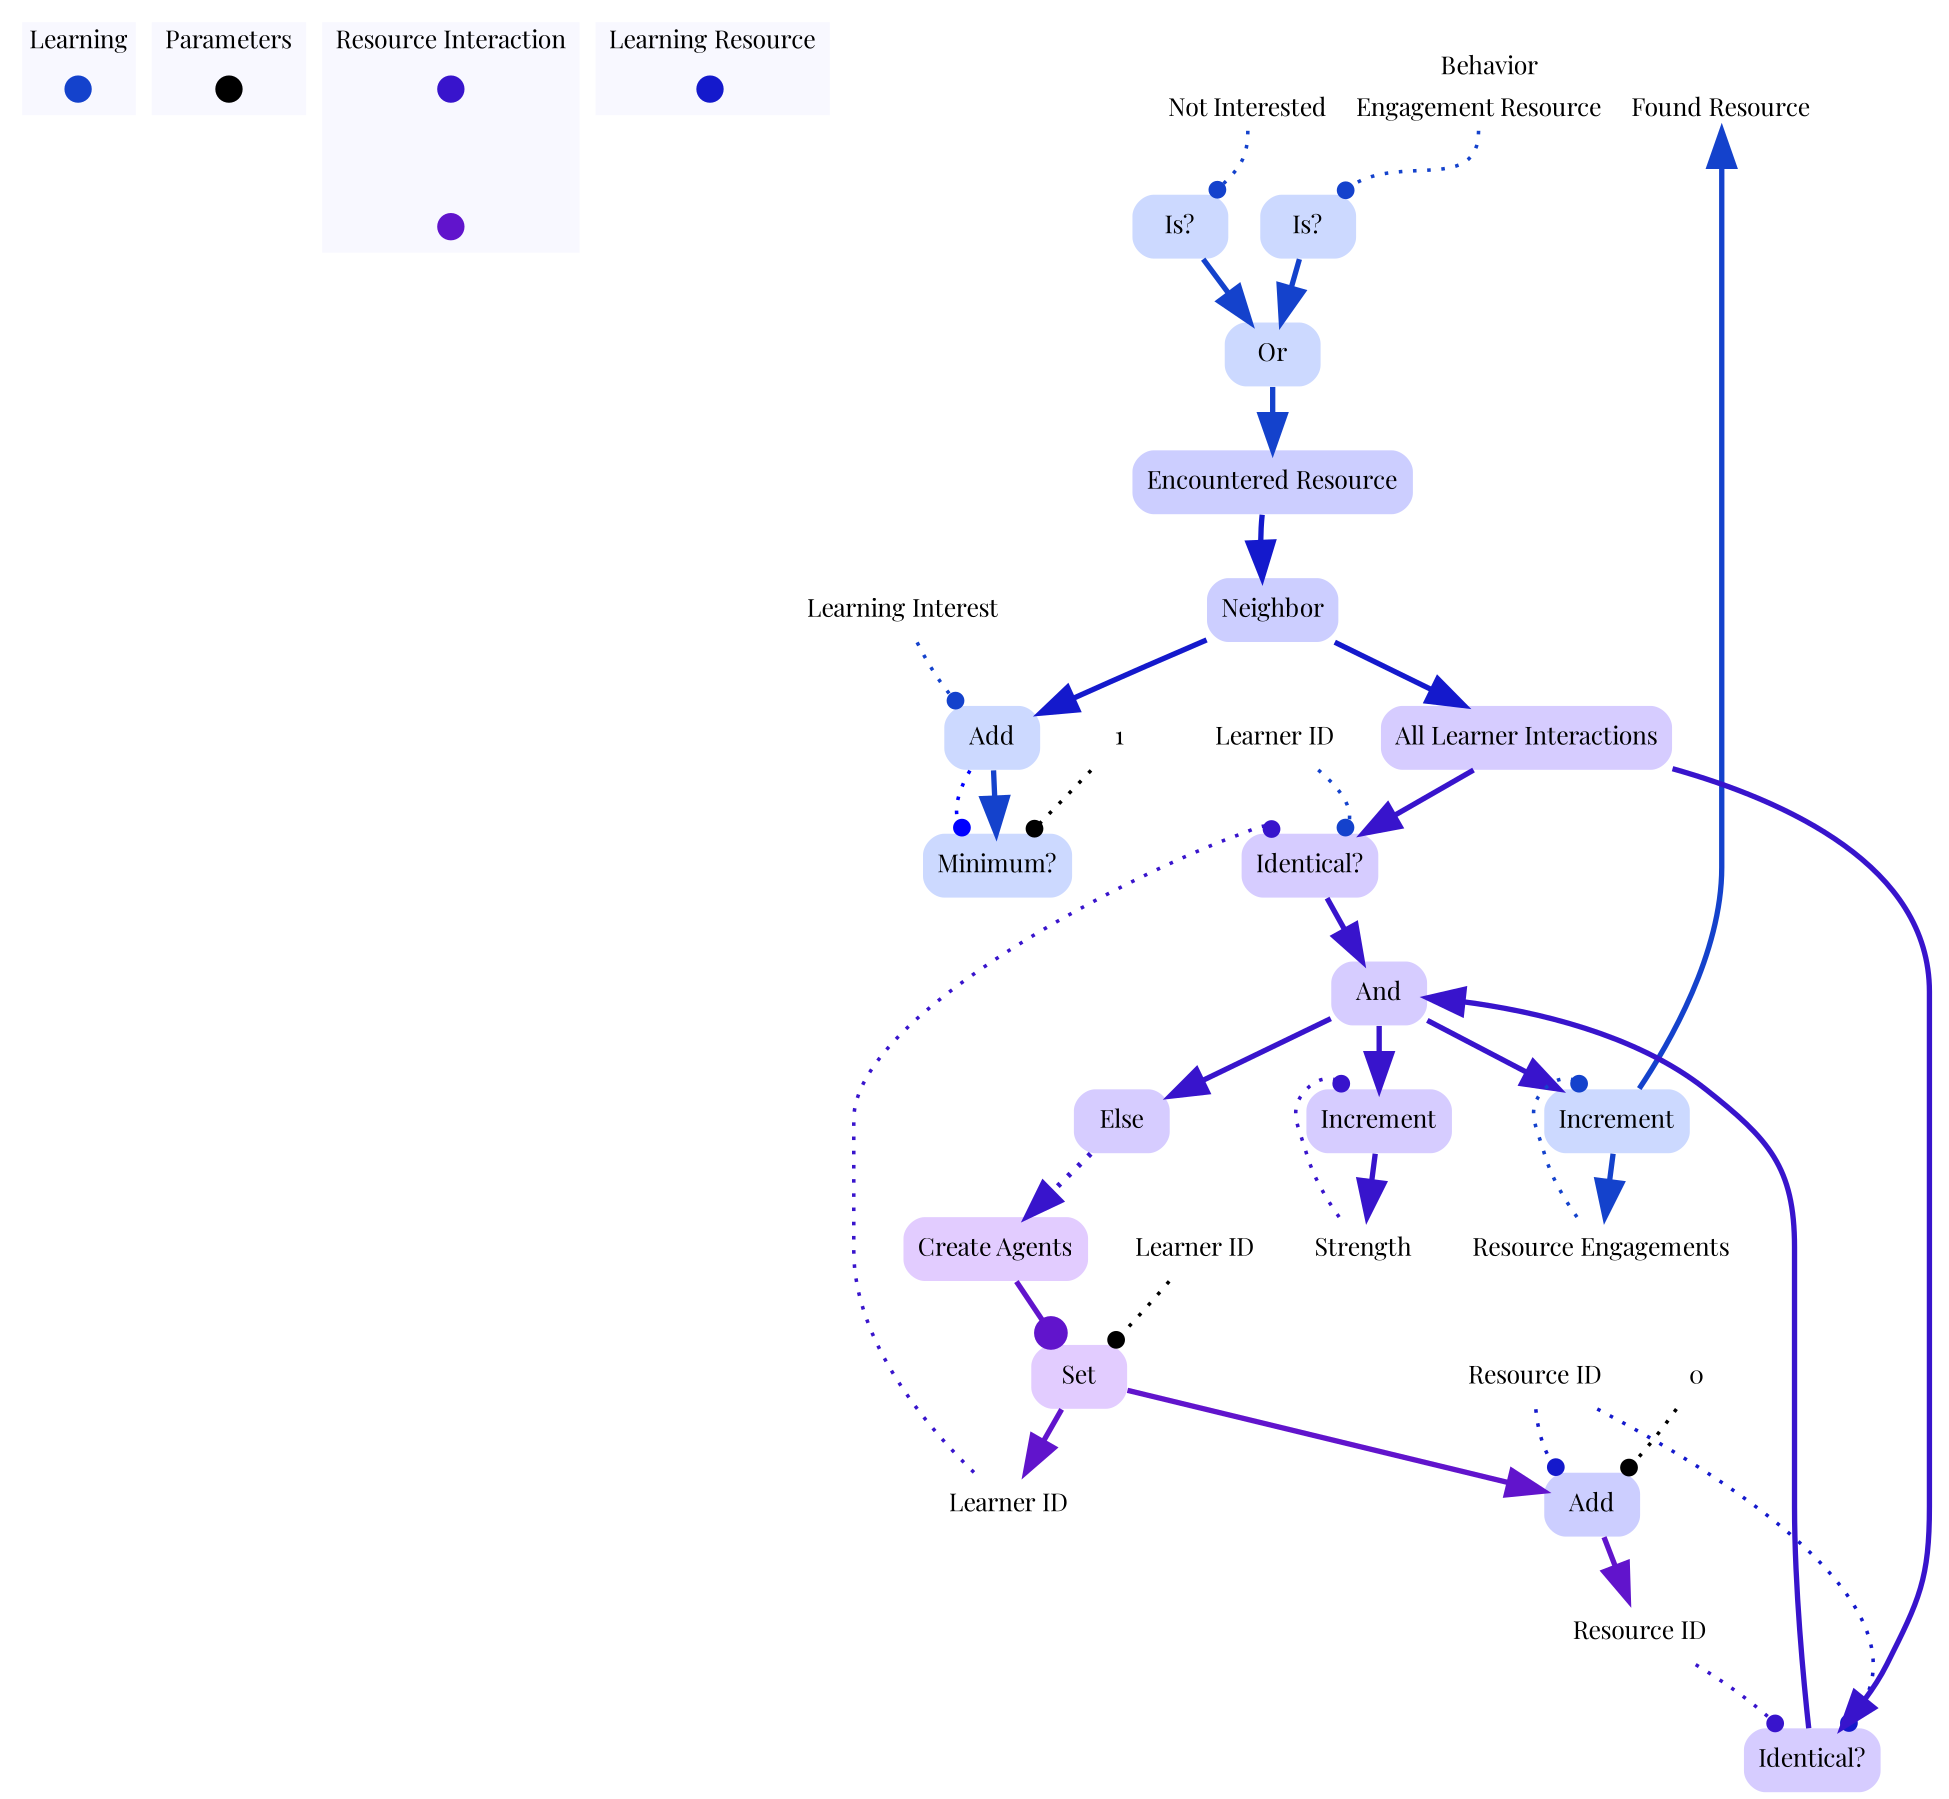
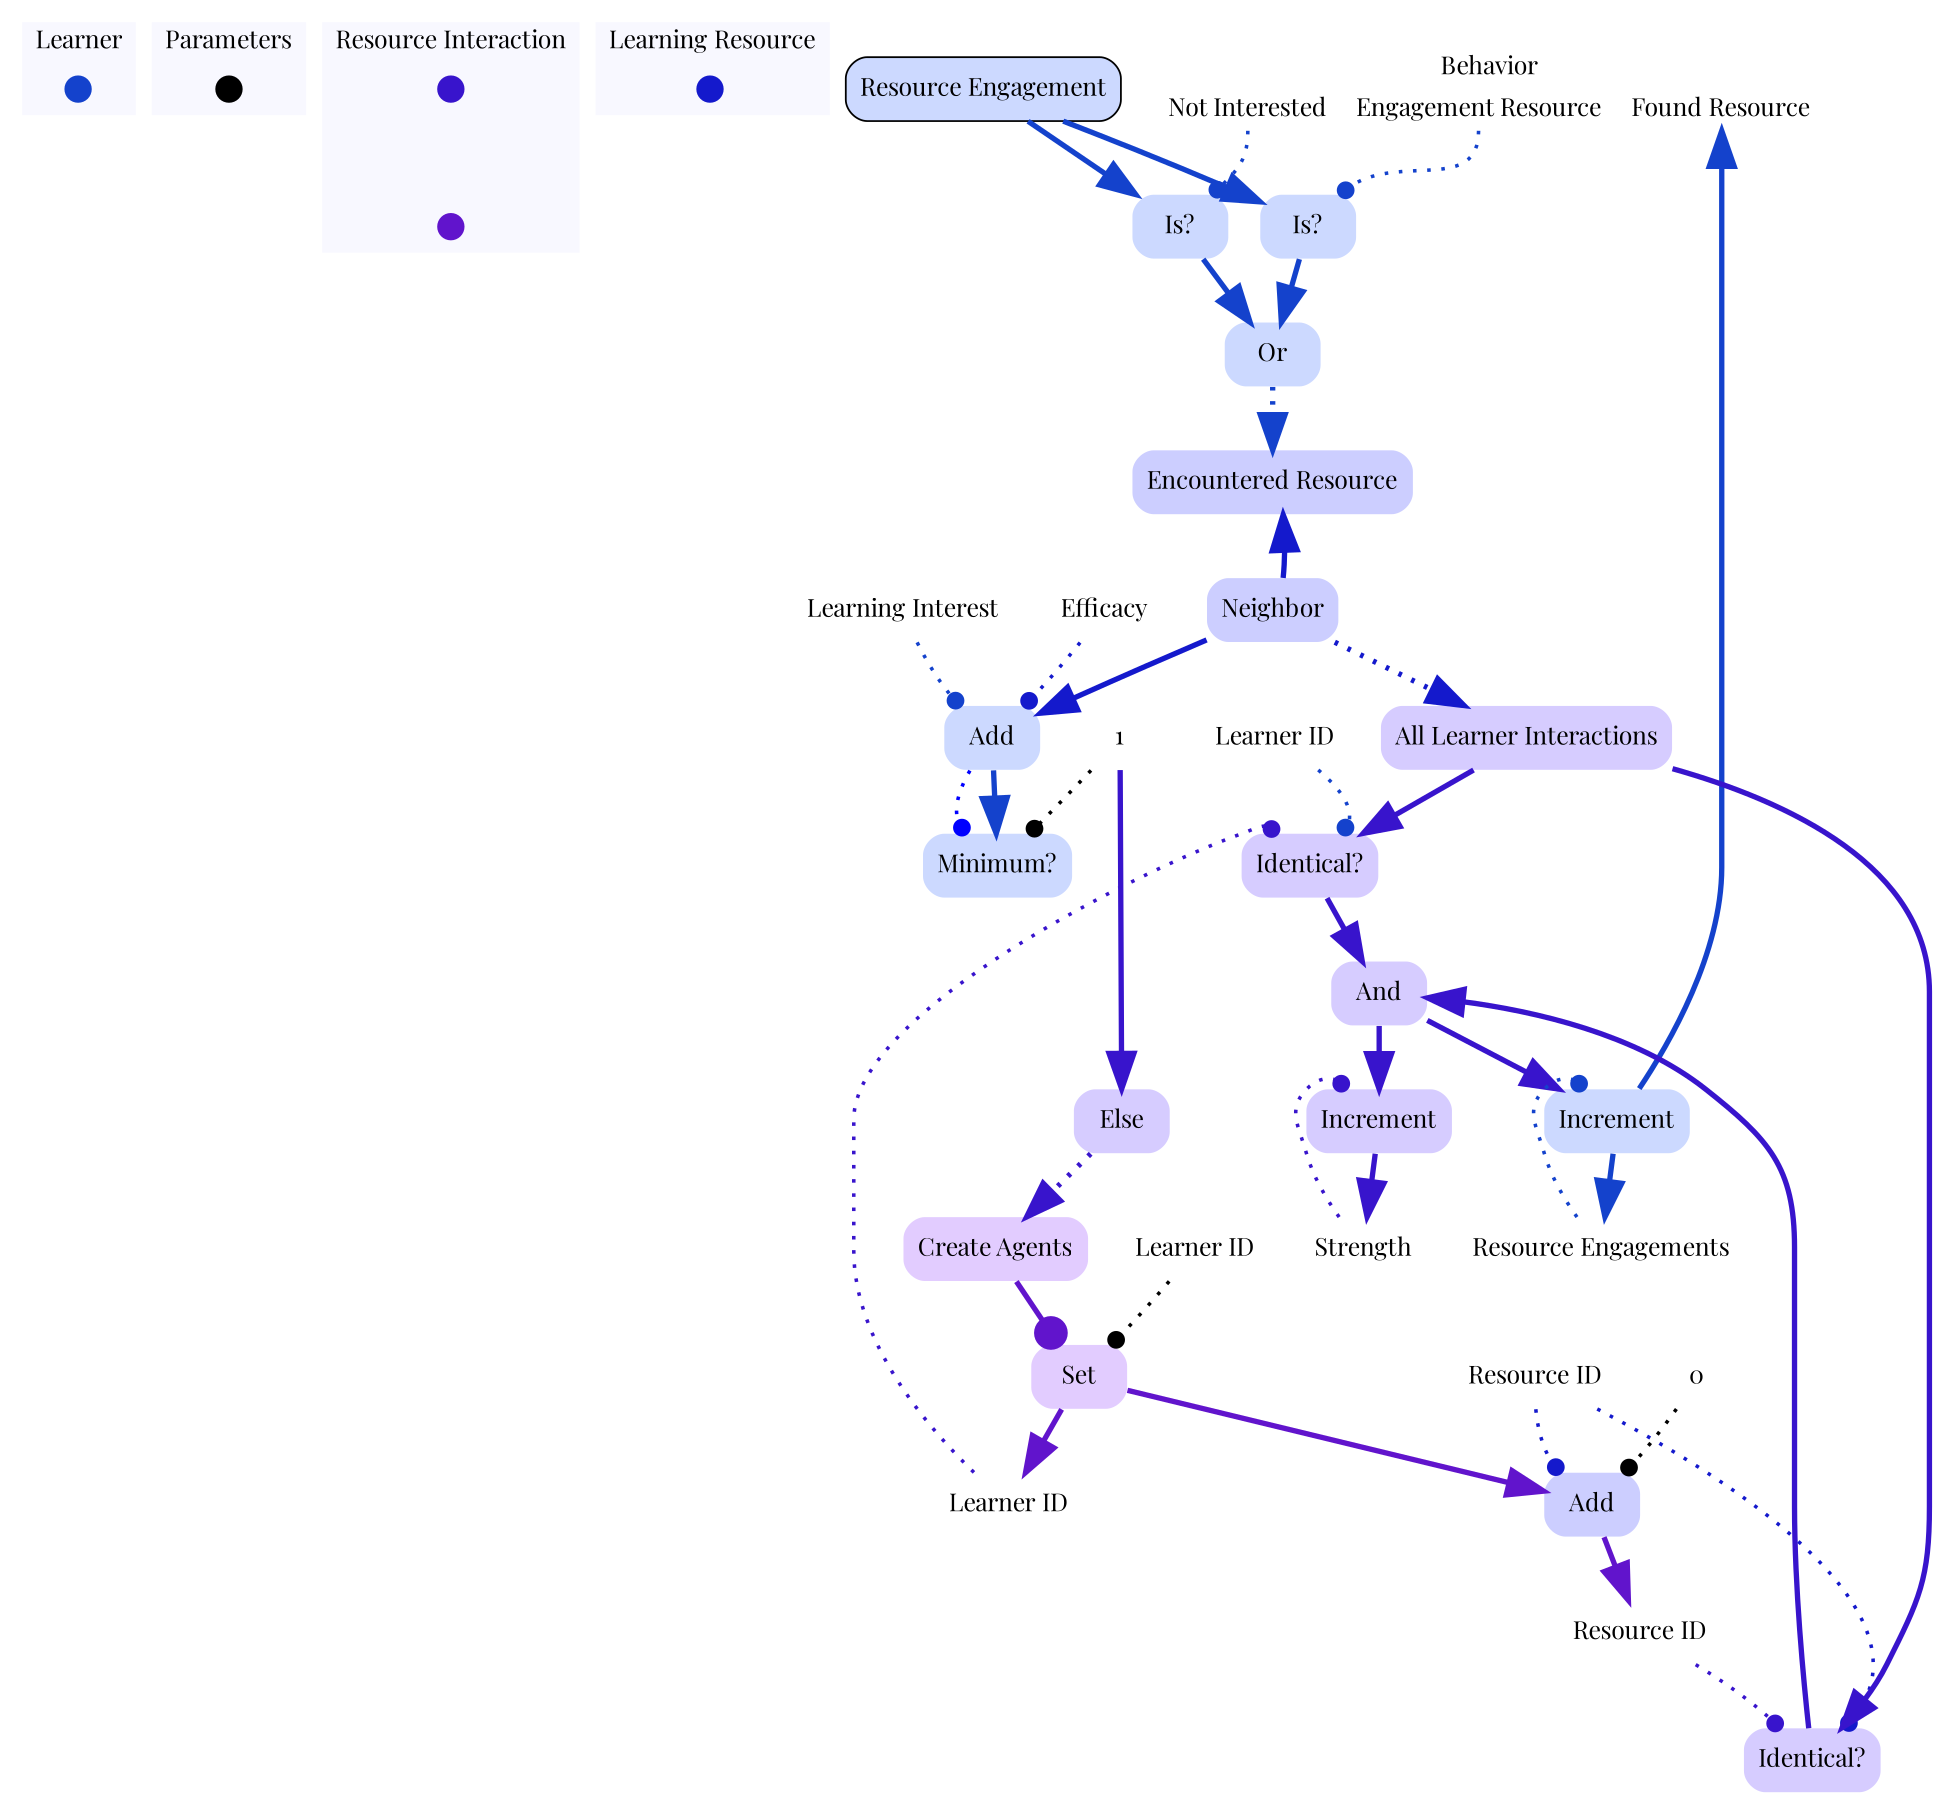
(79, 42) -> (79, 42)
none -> (983, 89)
(1273, 401) -> (1273, 401)
(1261, 528) -> (1284, 564)
none -> (1104, 610)
(1383, 666) -> (1383, 666)
(1267, 1050) -> (1121, 912)
